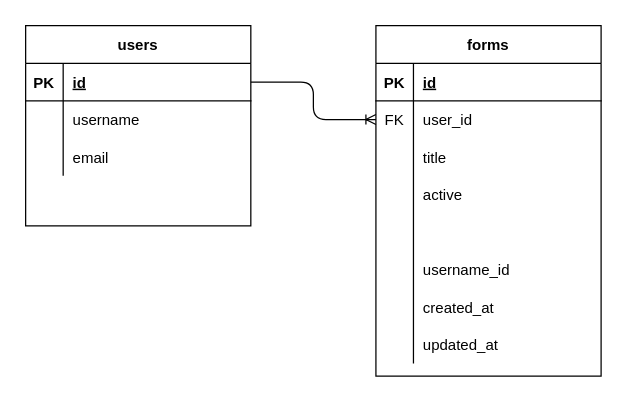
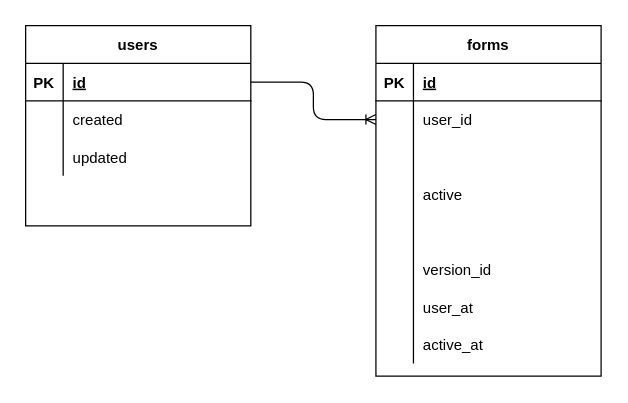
(394, 119) -> none
(106, 120) -> (102, 120)
(507, 157) -> none
(90, 158) -> (102, 158)
(467, 270) -> (461, 270)
(465, 308) -> (452, 308)
(465, 345) -> (458, 345)
